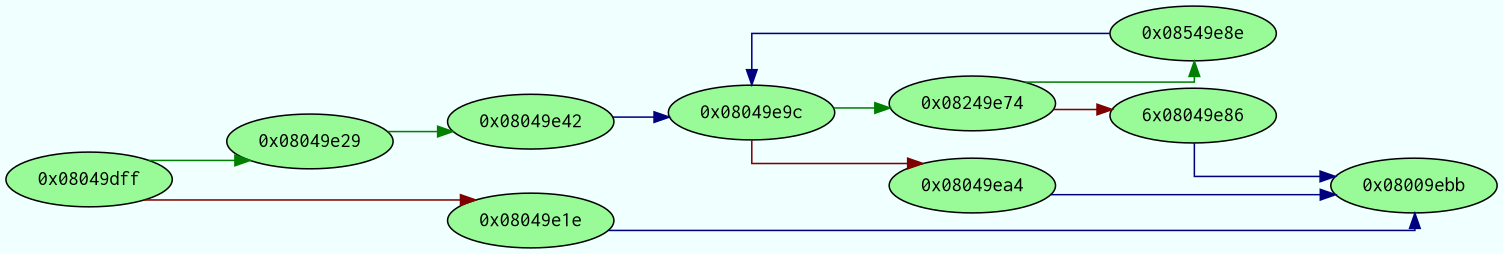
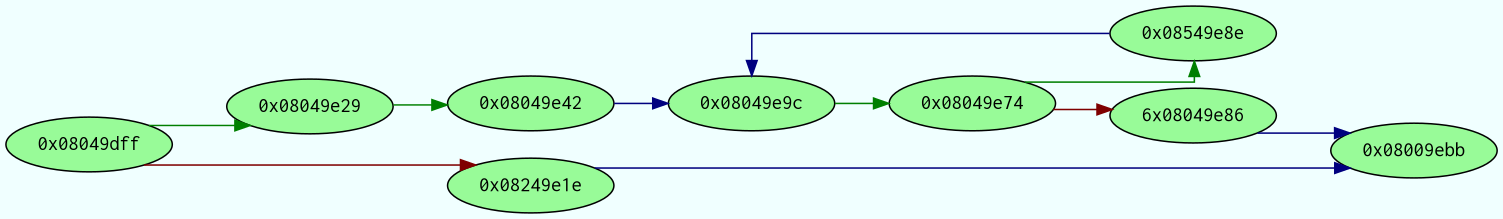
(972, 103) -> (972, 103)
(972, 186) -> none
(531, 221) -> (531, 186)
